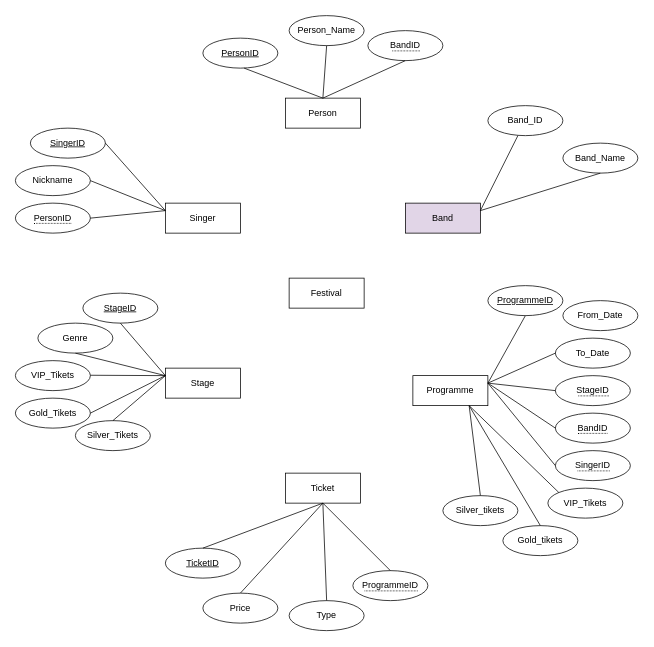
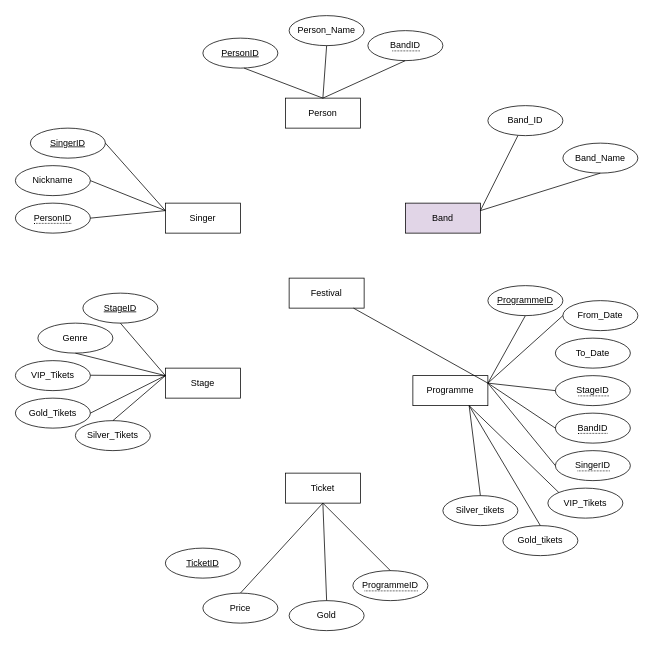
none -> (528, 347)
(523, 367) -> (419, 345)
(259, 527) -> none
(327, 615) -> (327, 615)
